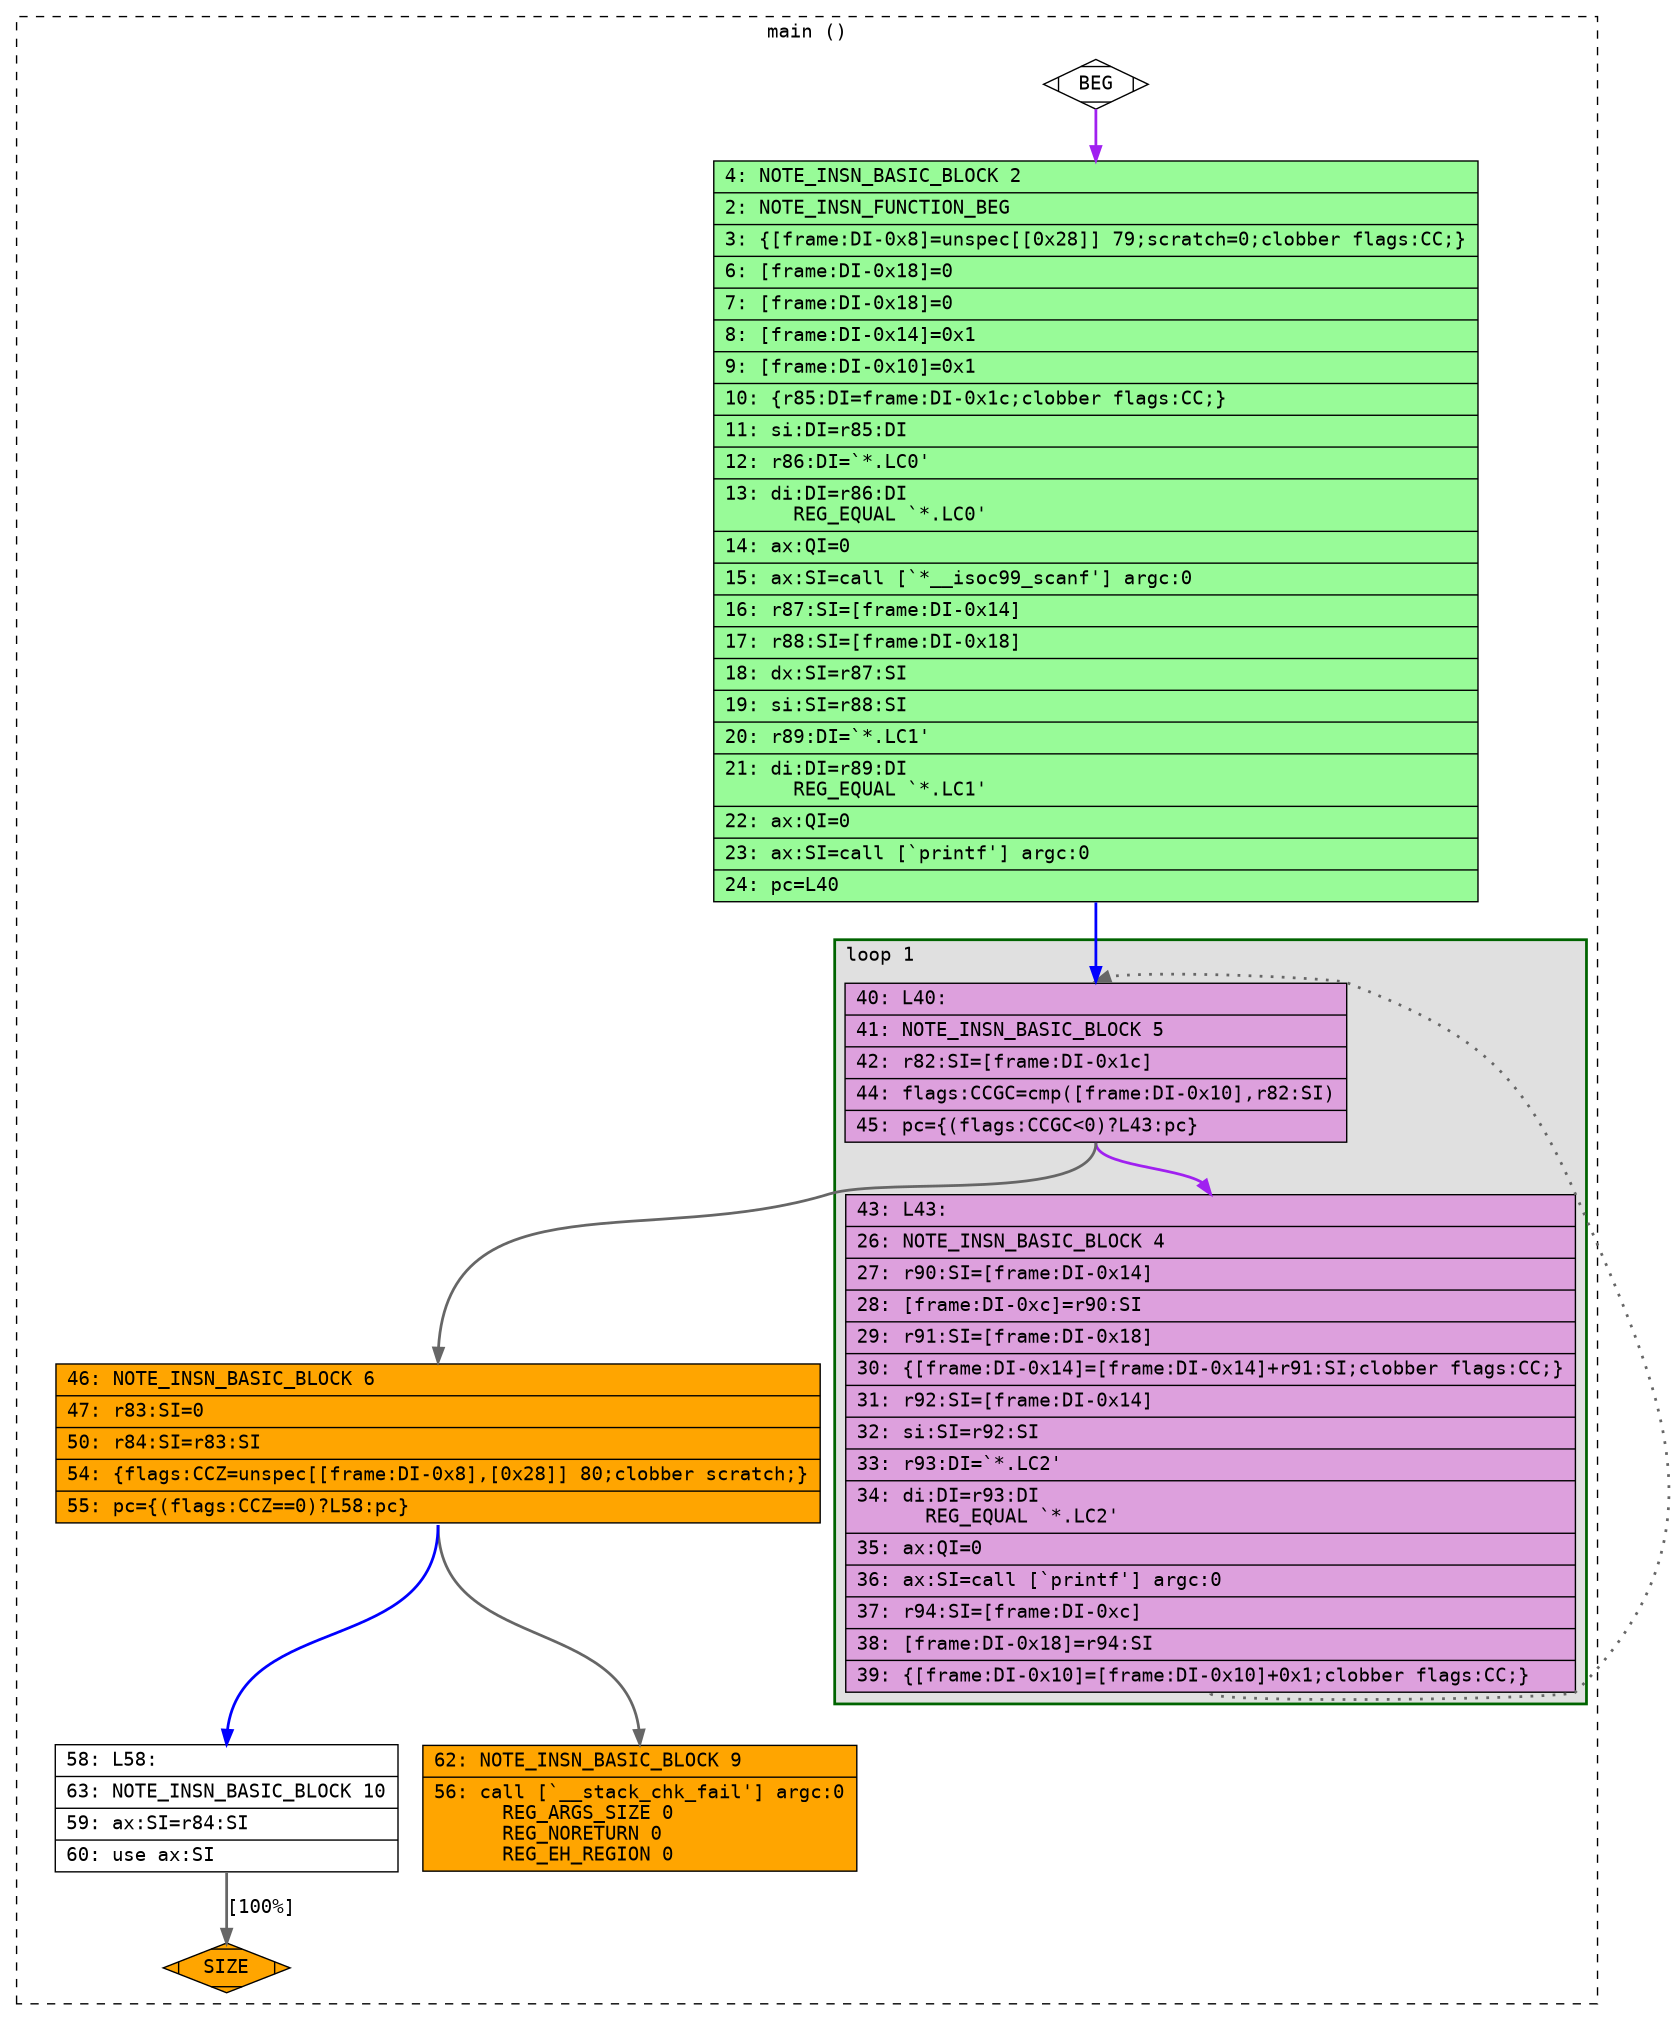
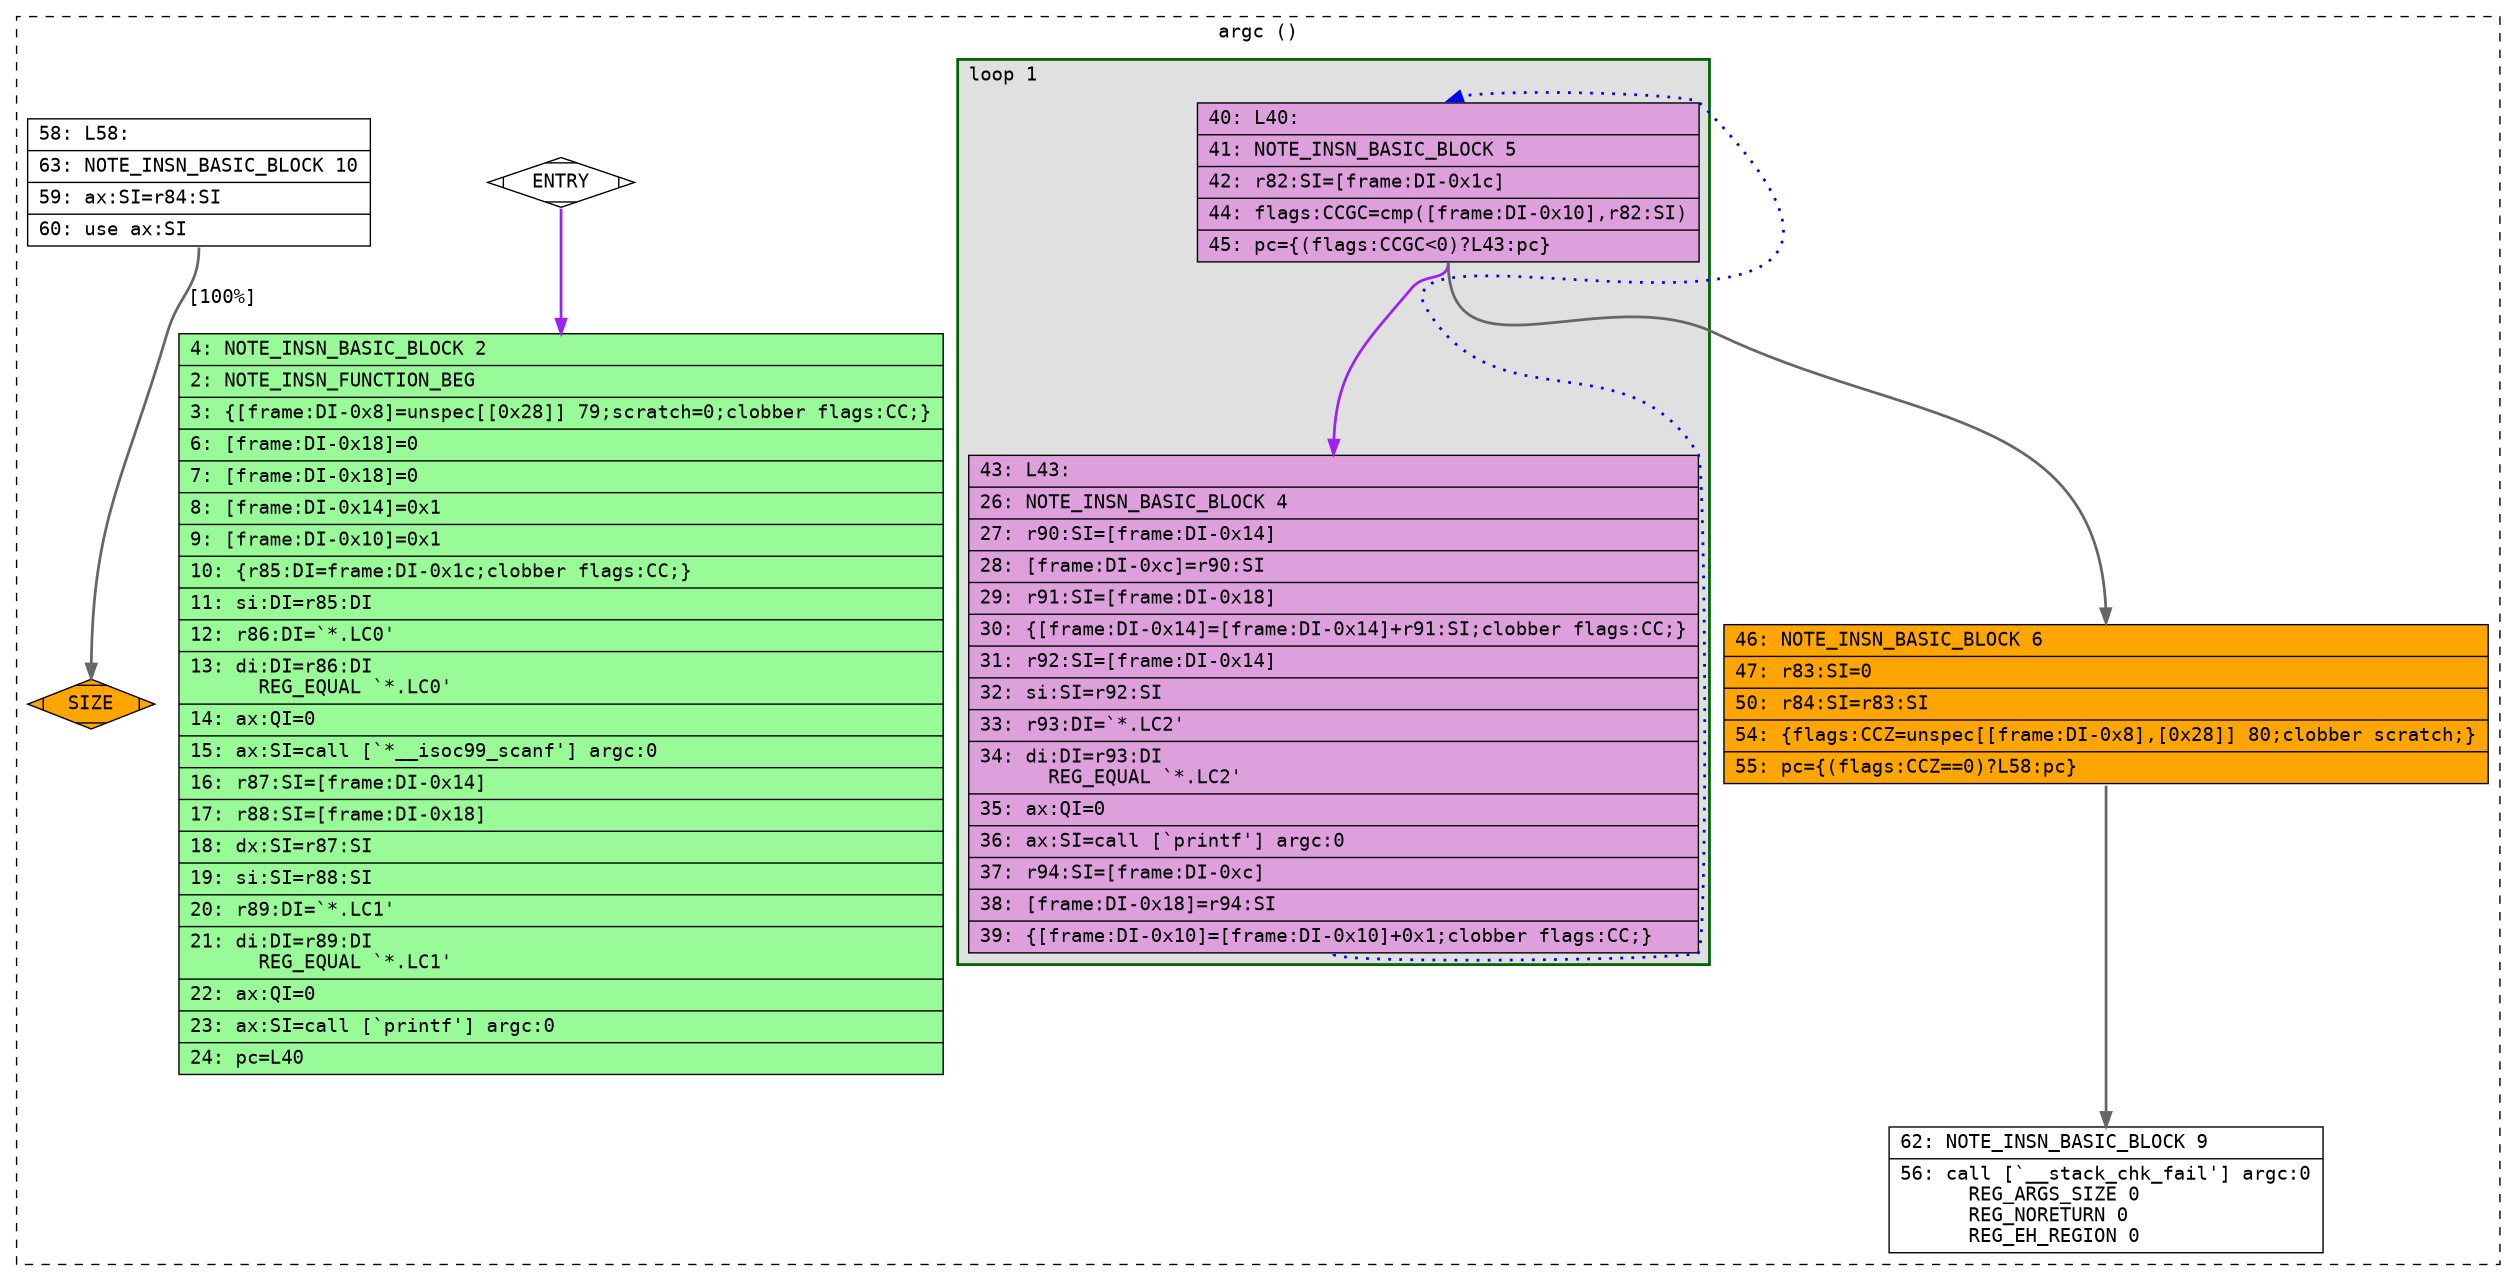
(807, 32) -> (1258, 32)
(1096, 84) -> (561, 182)
(1096, 930) -> none
(1641, 1354) -> (1595, 387)
(339, 1632) -> none
(640, 1808) -> (2106, 1190)
